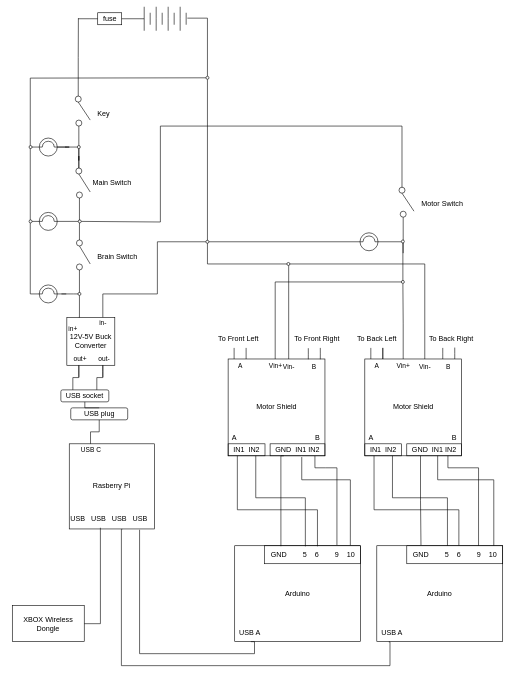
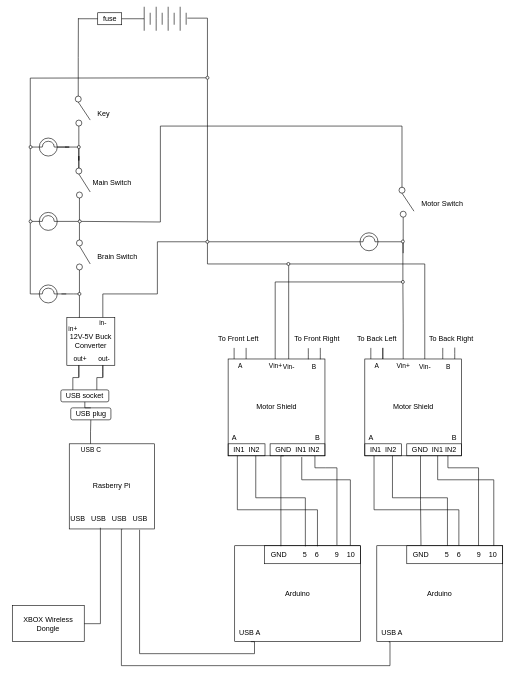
(99, 414) -> (91, 414)
